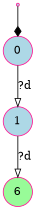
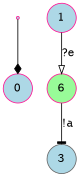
(18, 82) -> none
(25, 157) -> (68, 53)
none -> (62, 159)
